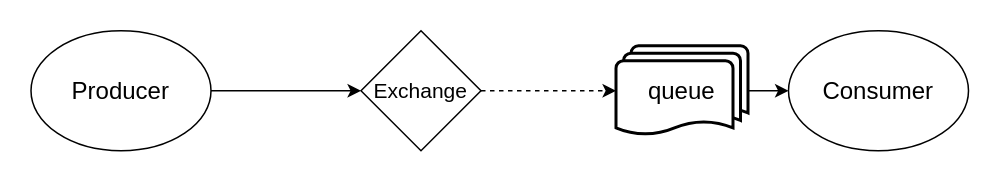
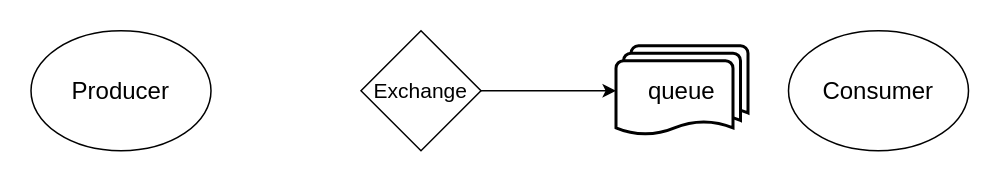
(281, 91) -> none
(545, 91) -> (545, 91)
(774, 91) -> none
